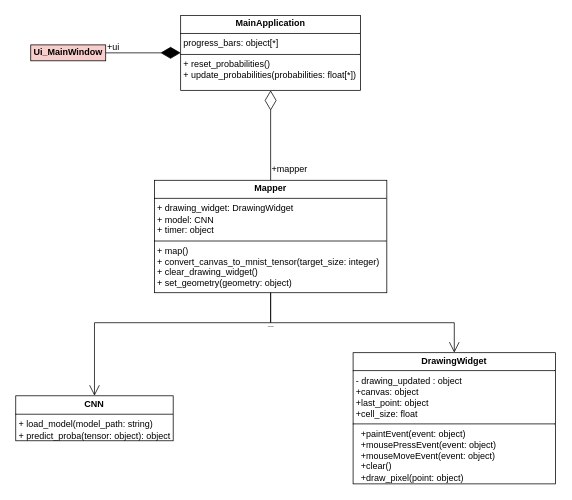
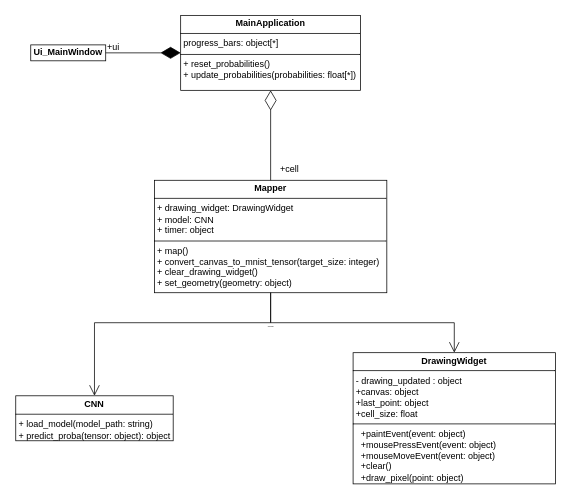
(68, 53) -> (68, 53)
(290, 169) -> (290, 169)
